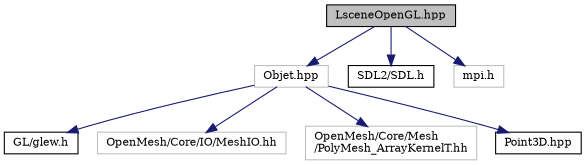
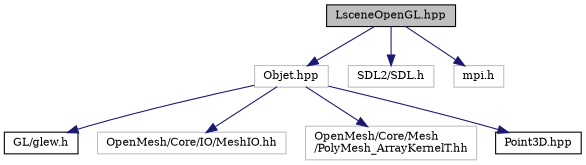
(391, 76) -> (391, 76)
